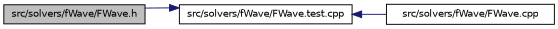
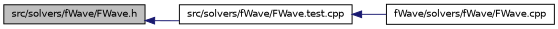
(157, 8) -> (167, 21)
(470, 14) -> (470, 14)
